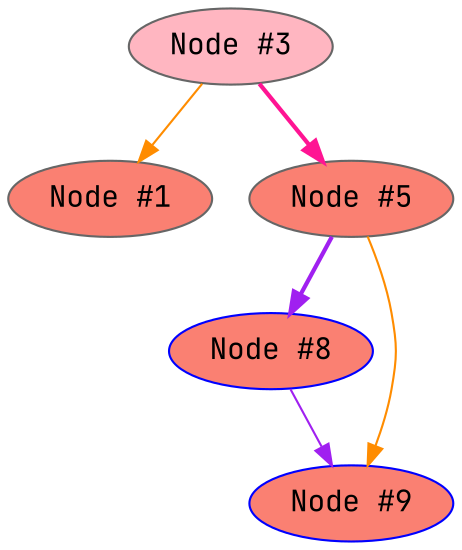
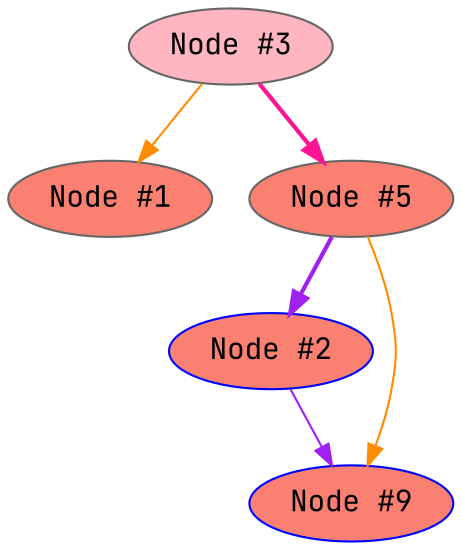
(271, 351) -> (271, 351)
